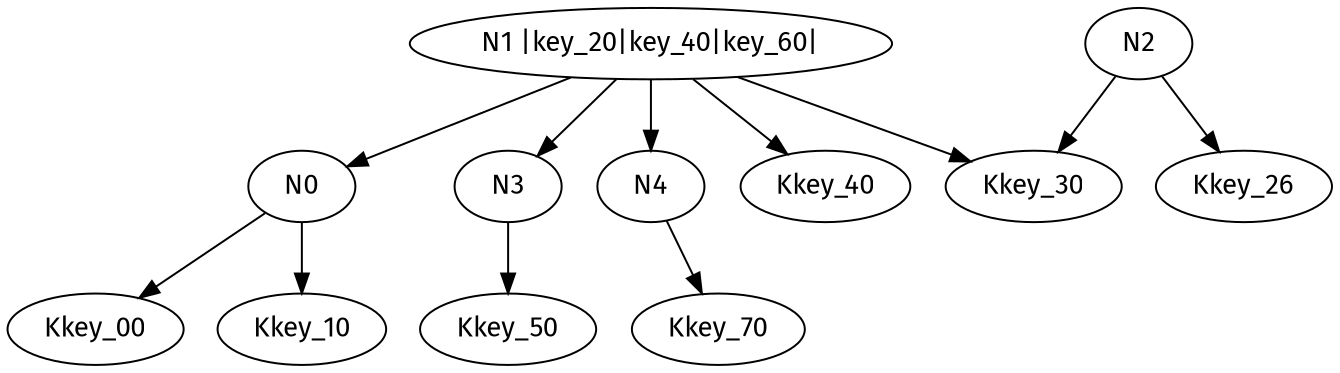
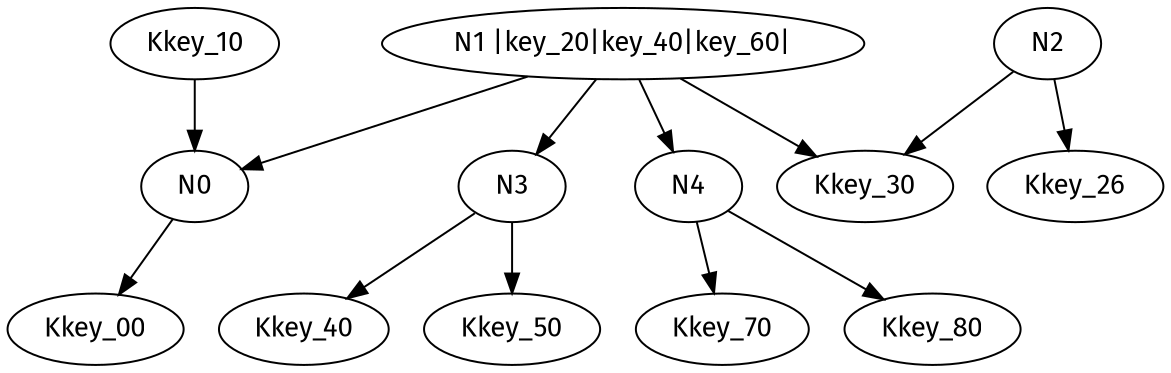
(732, 110) -> (419, 250)
(302, 248) -> (195, 105)
none -> (933, 329)
